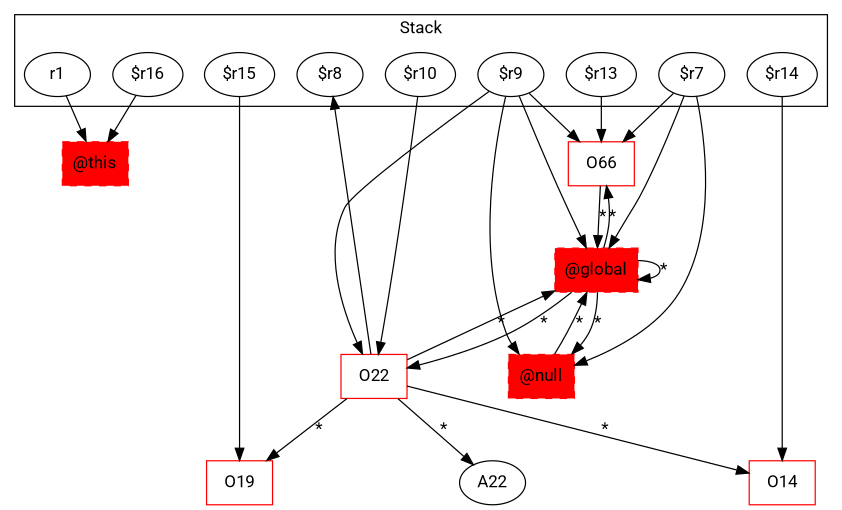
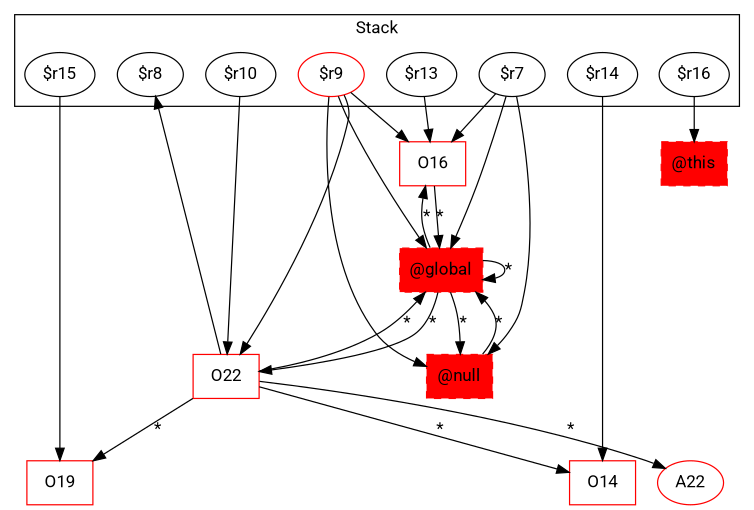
(57, 75) -> none
(511, 75) -> (331, 75)
(601, 164) -> (433, 164)
(493, 483) -> (691, 483)
